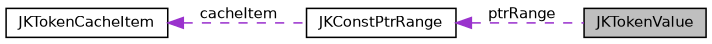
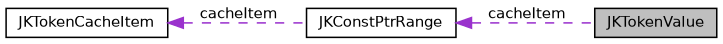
(520, 14) -> (525, 14)
